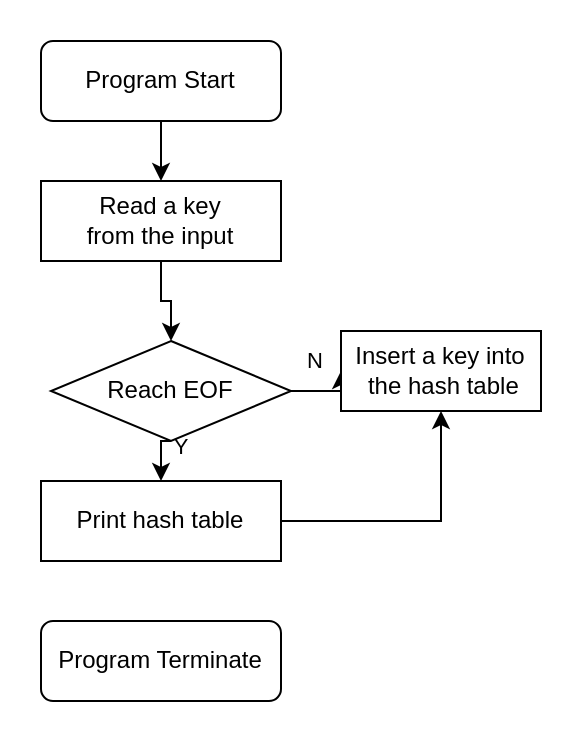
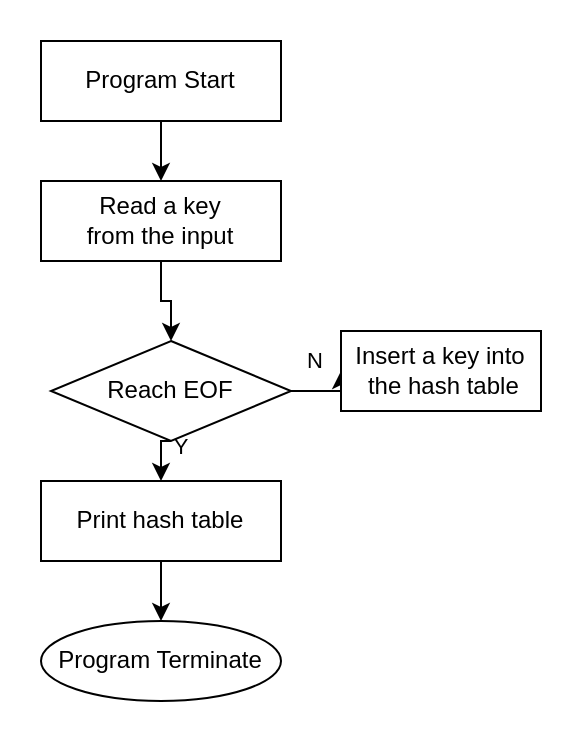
(161, 81) -> (161, 81)
(409, 521) -> (161, 598)
(161, 661) -> (161, 661)
